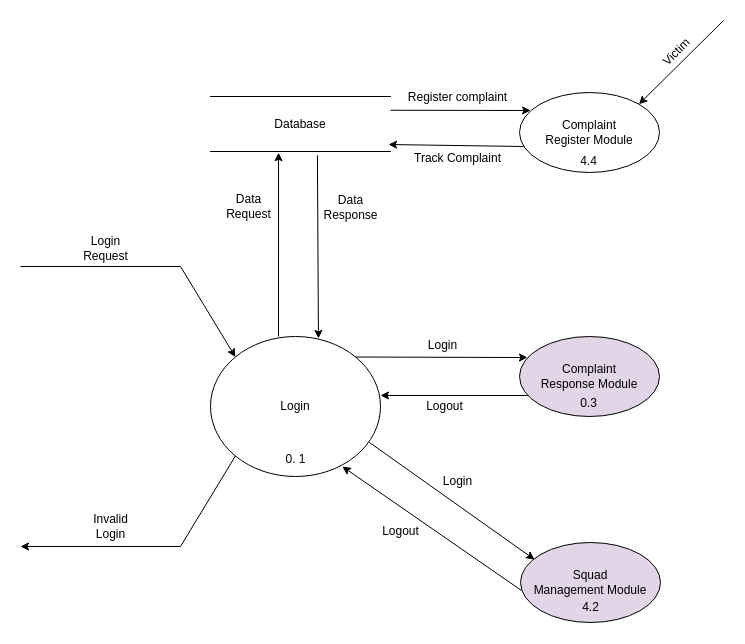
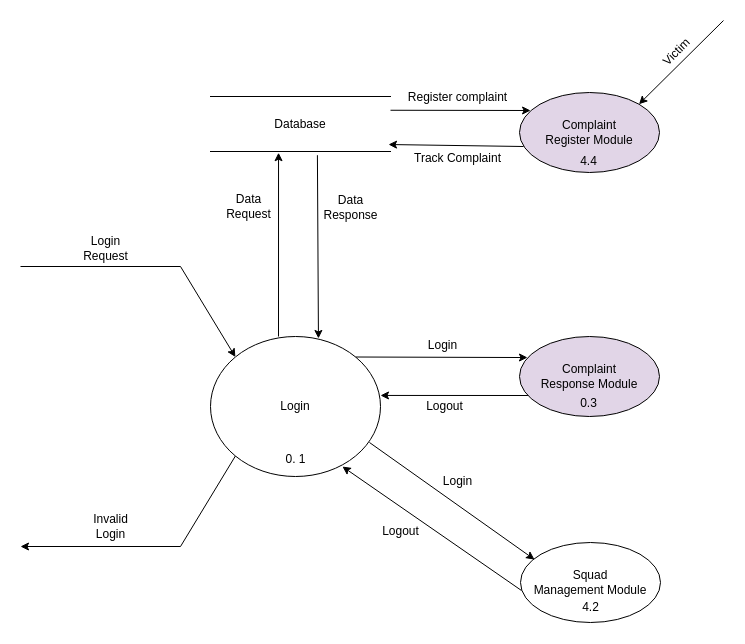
(590, 133) -> (590, 133)
(591, 583) -> (591, 583)
